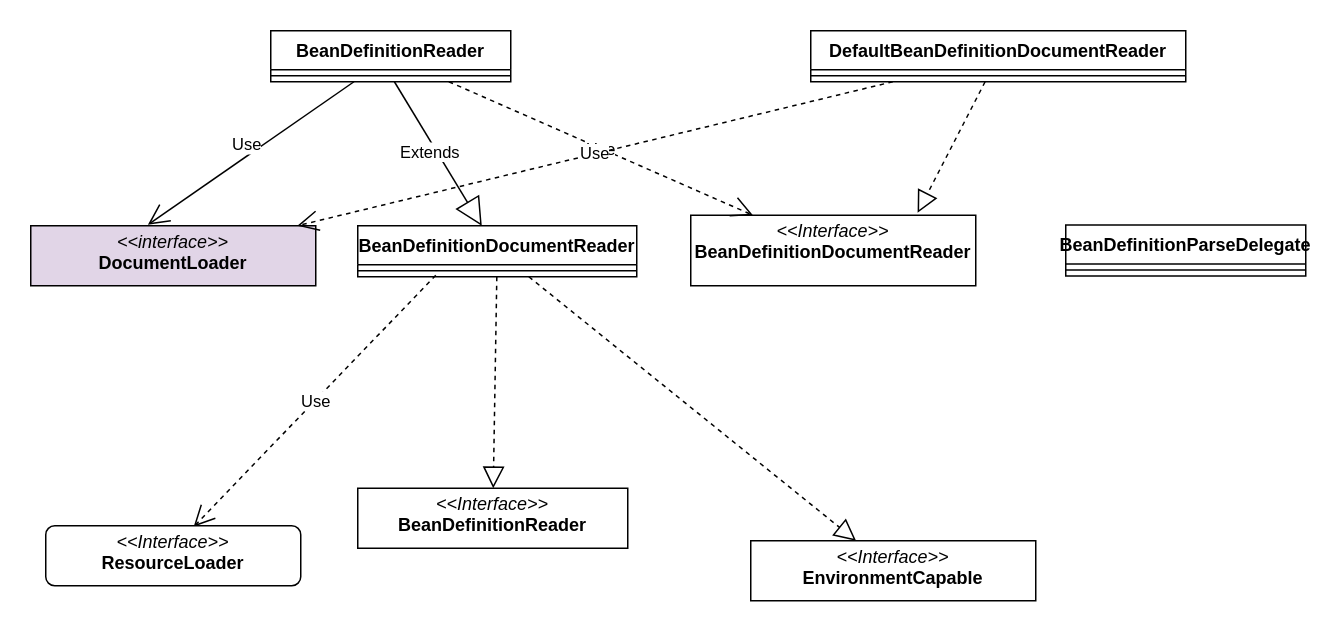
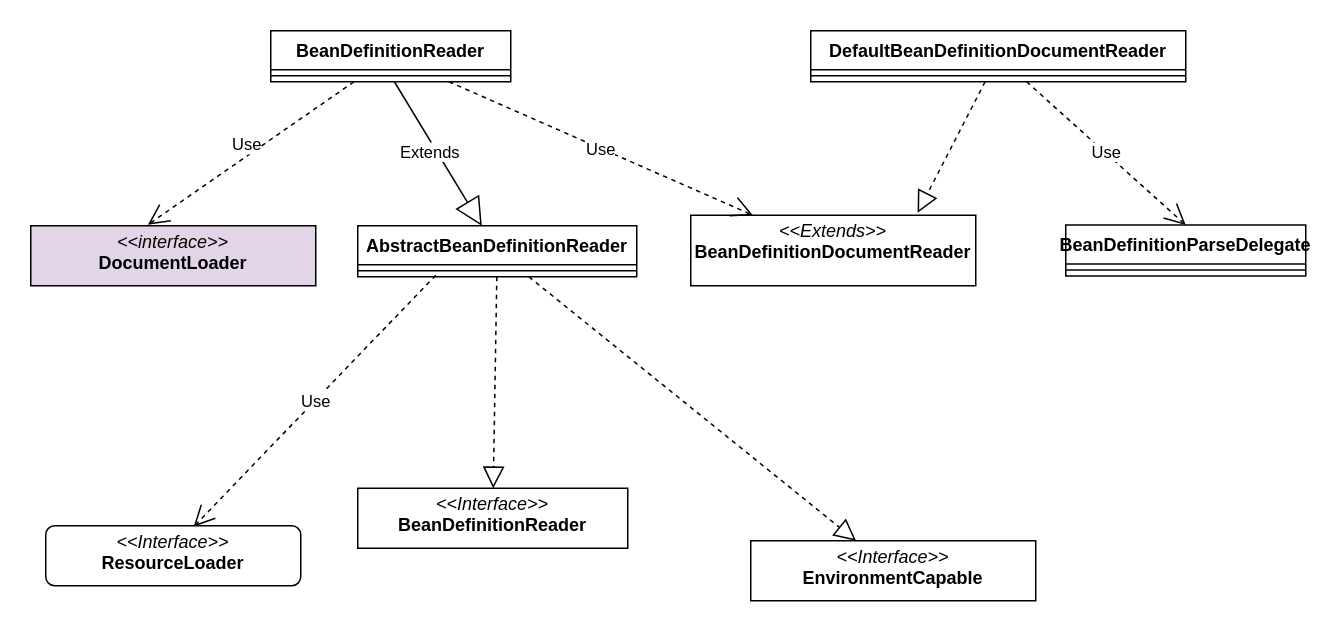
(593, 154) -> (1106, 153)
(200, 189) -> (200, 189)
(825, 237) -> (825, 237)
(497, 246) -> (497, 246)
